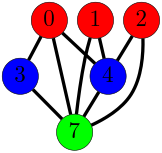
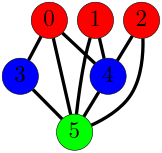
(75, 132) -> (75, 132)
